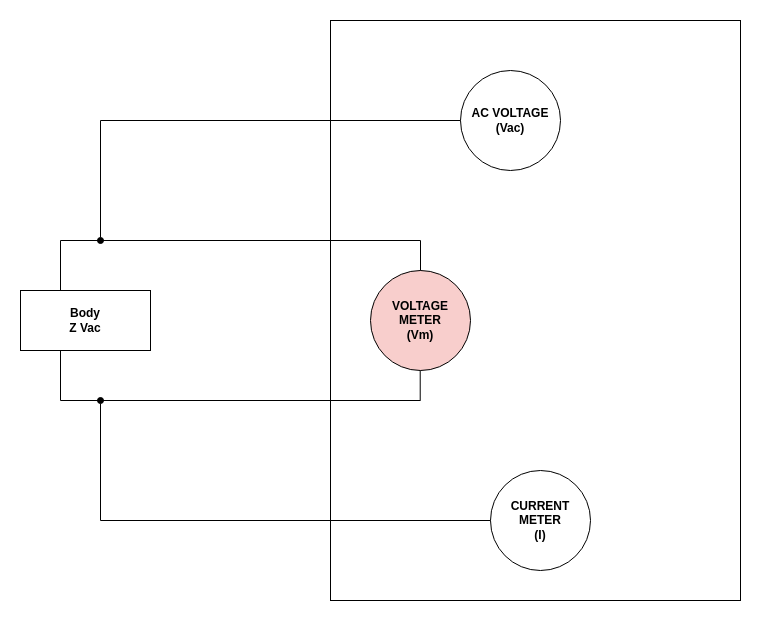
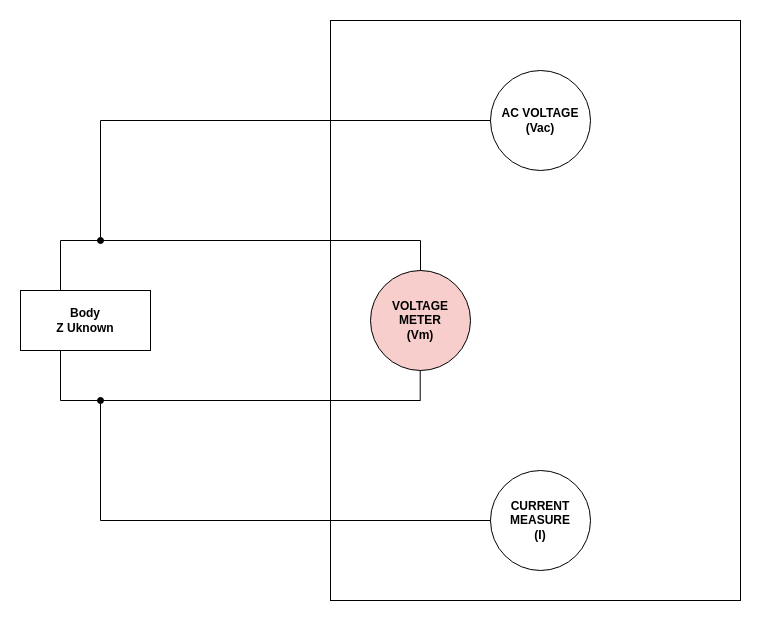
(511, 121) -> (541, 121)
(86, 321) -> (86, 321)
(541, 521) -> (541, 521)
